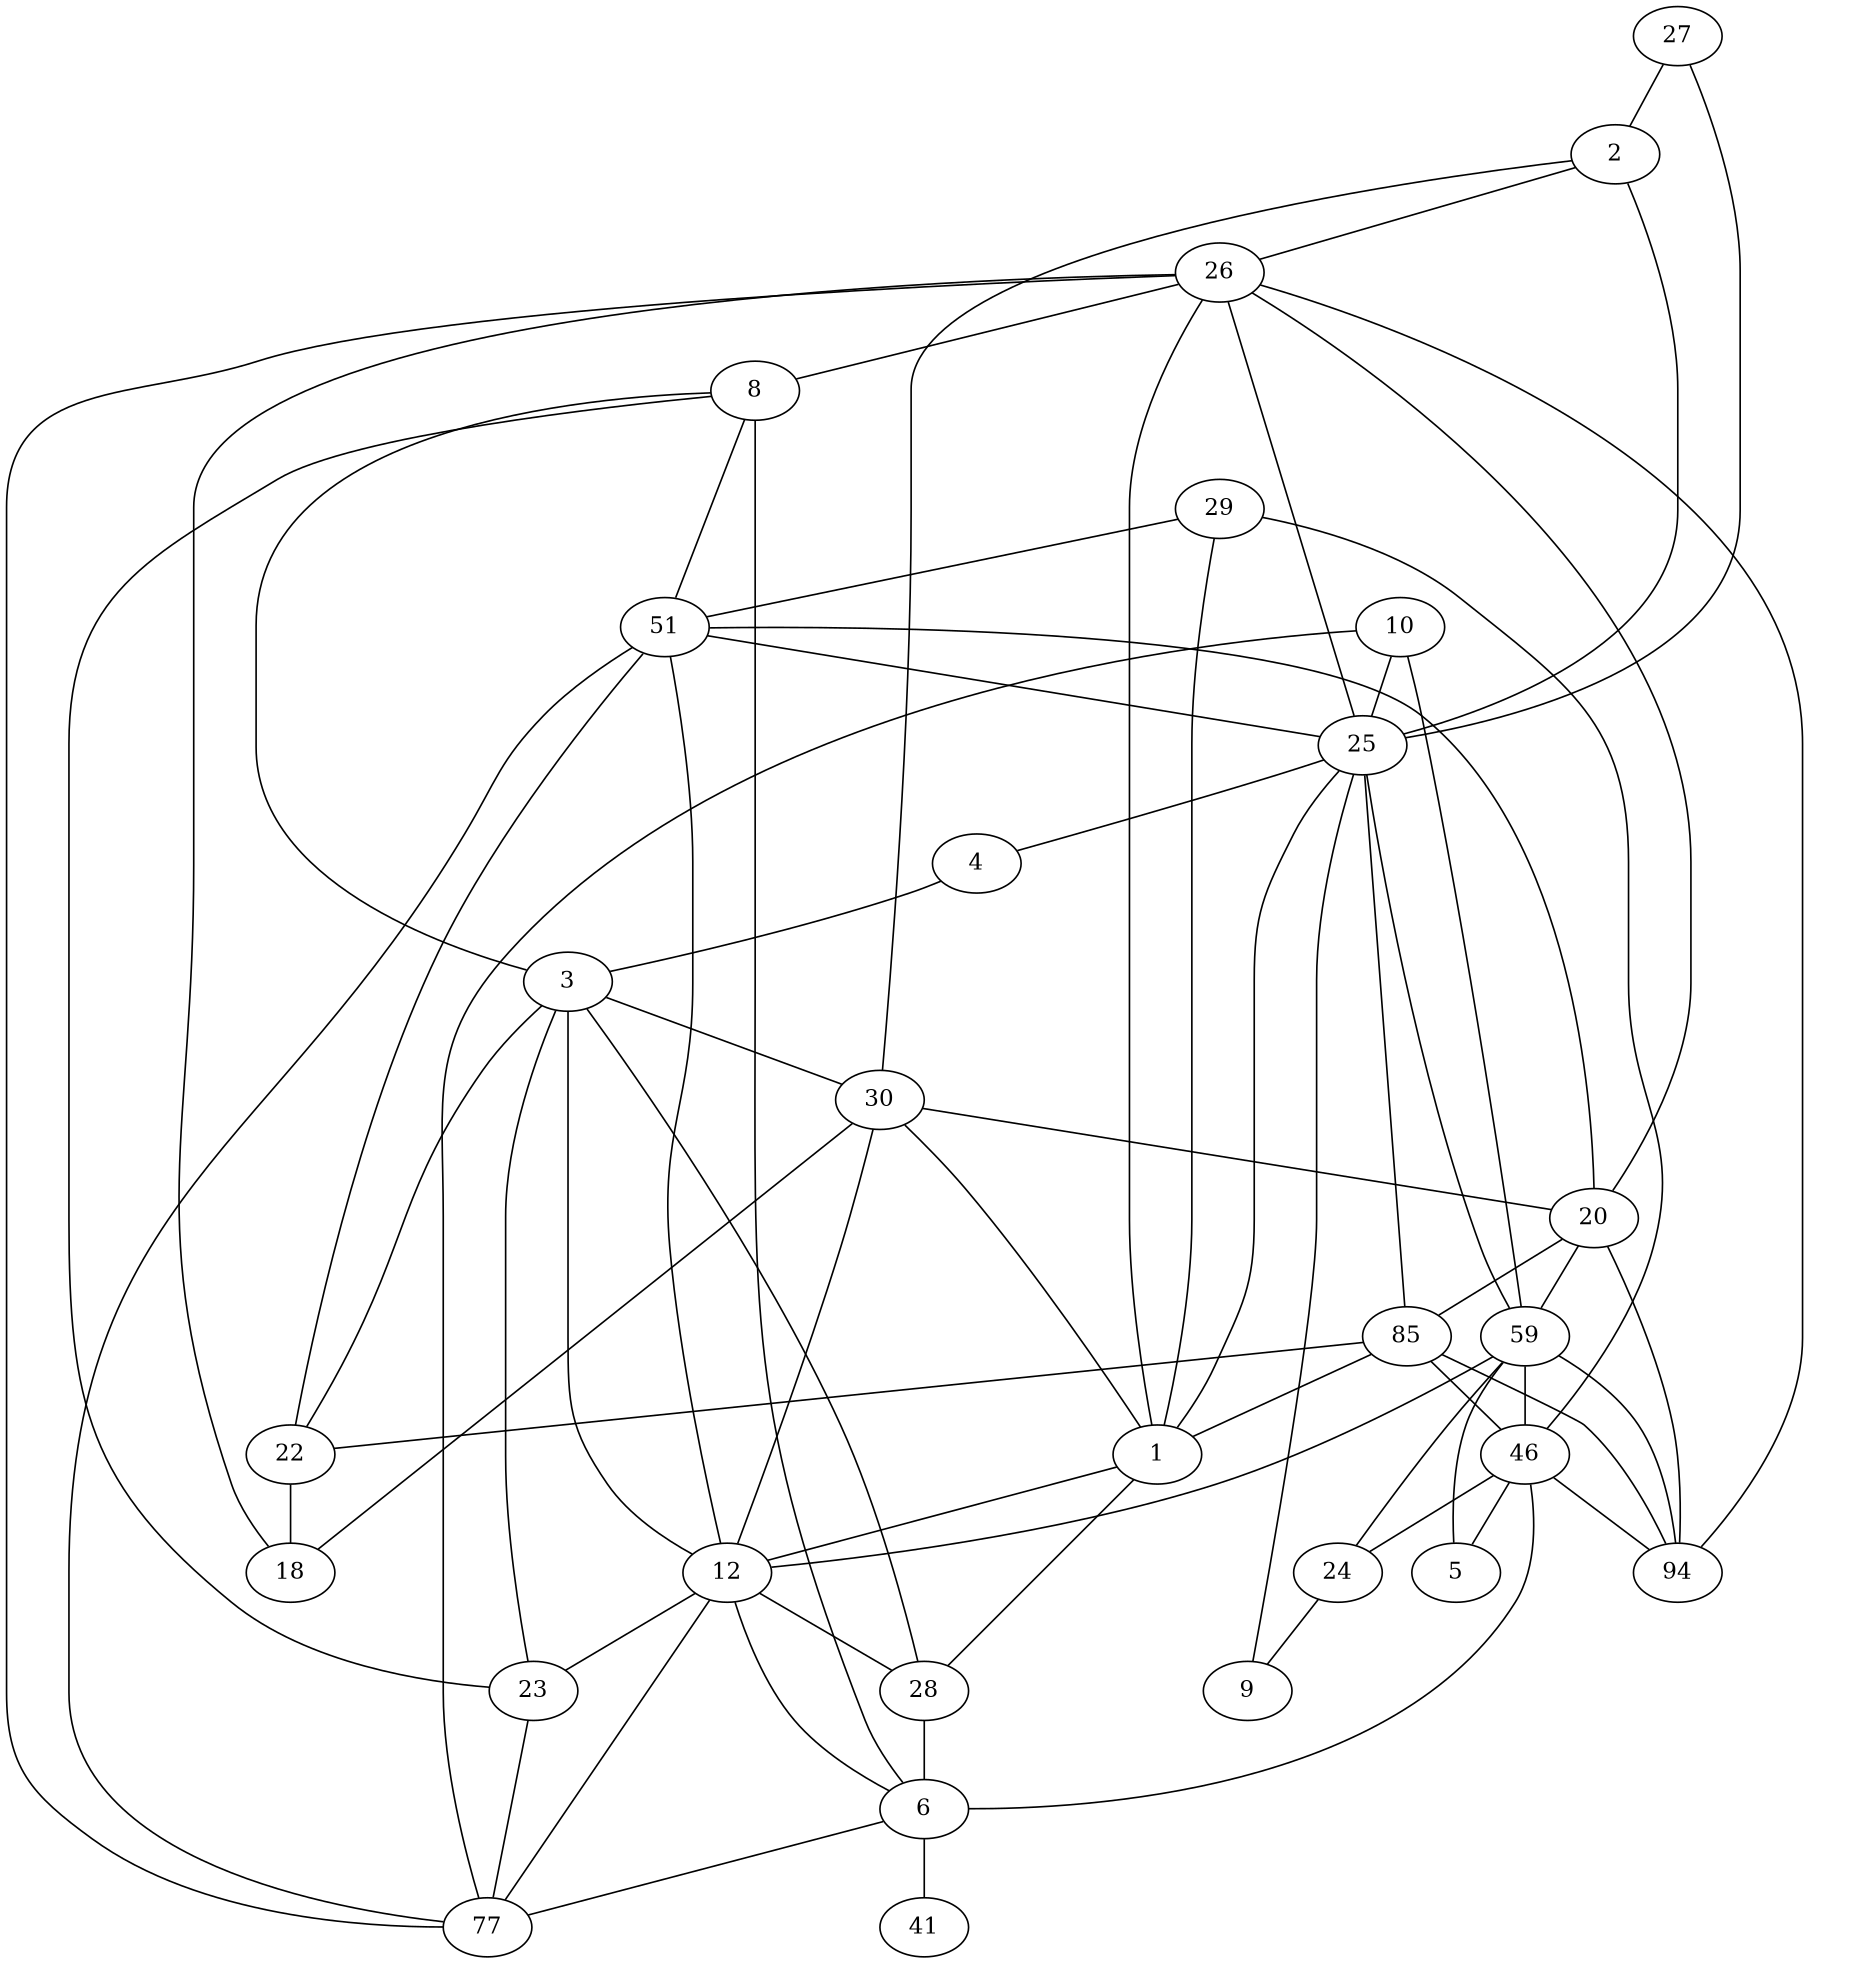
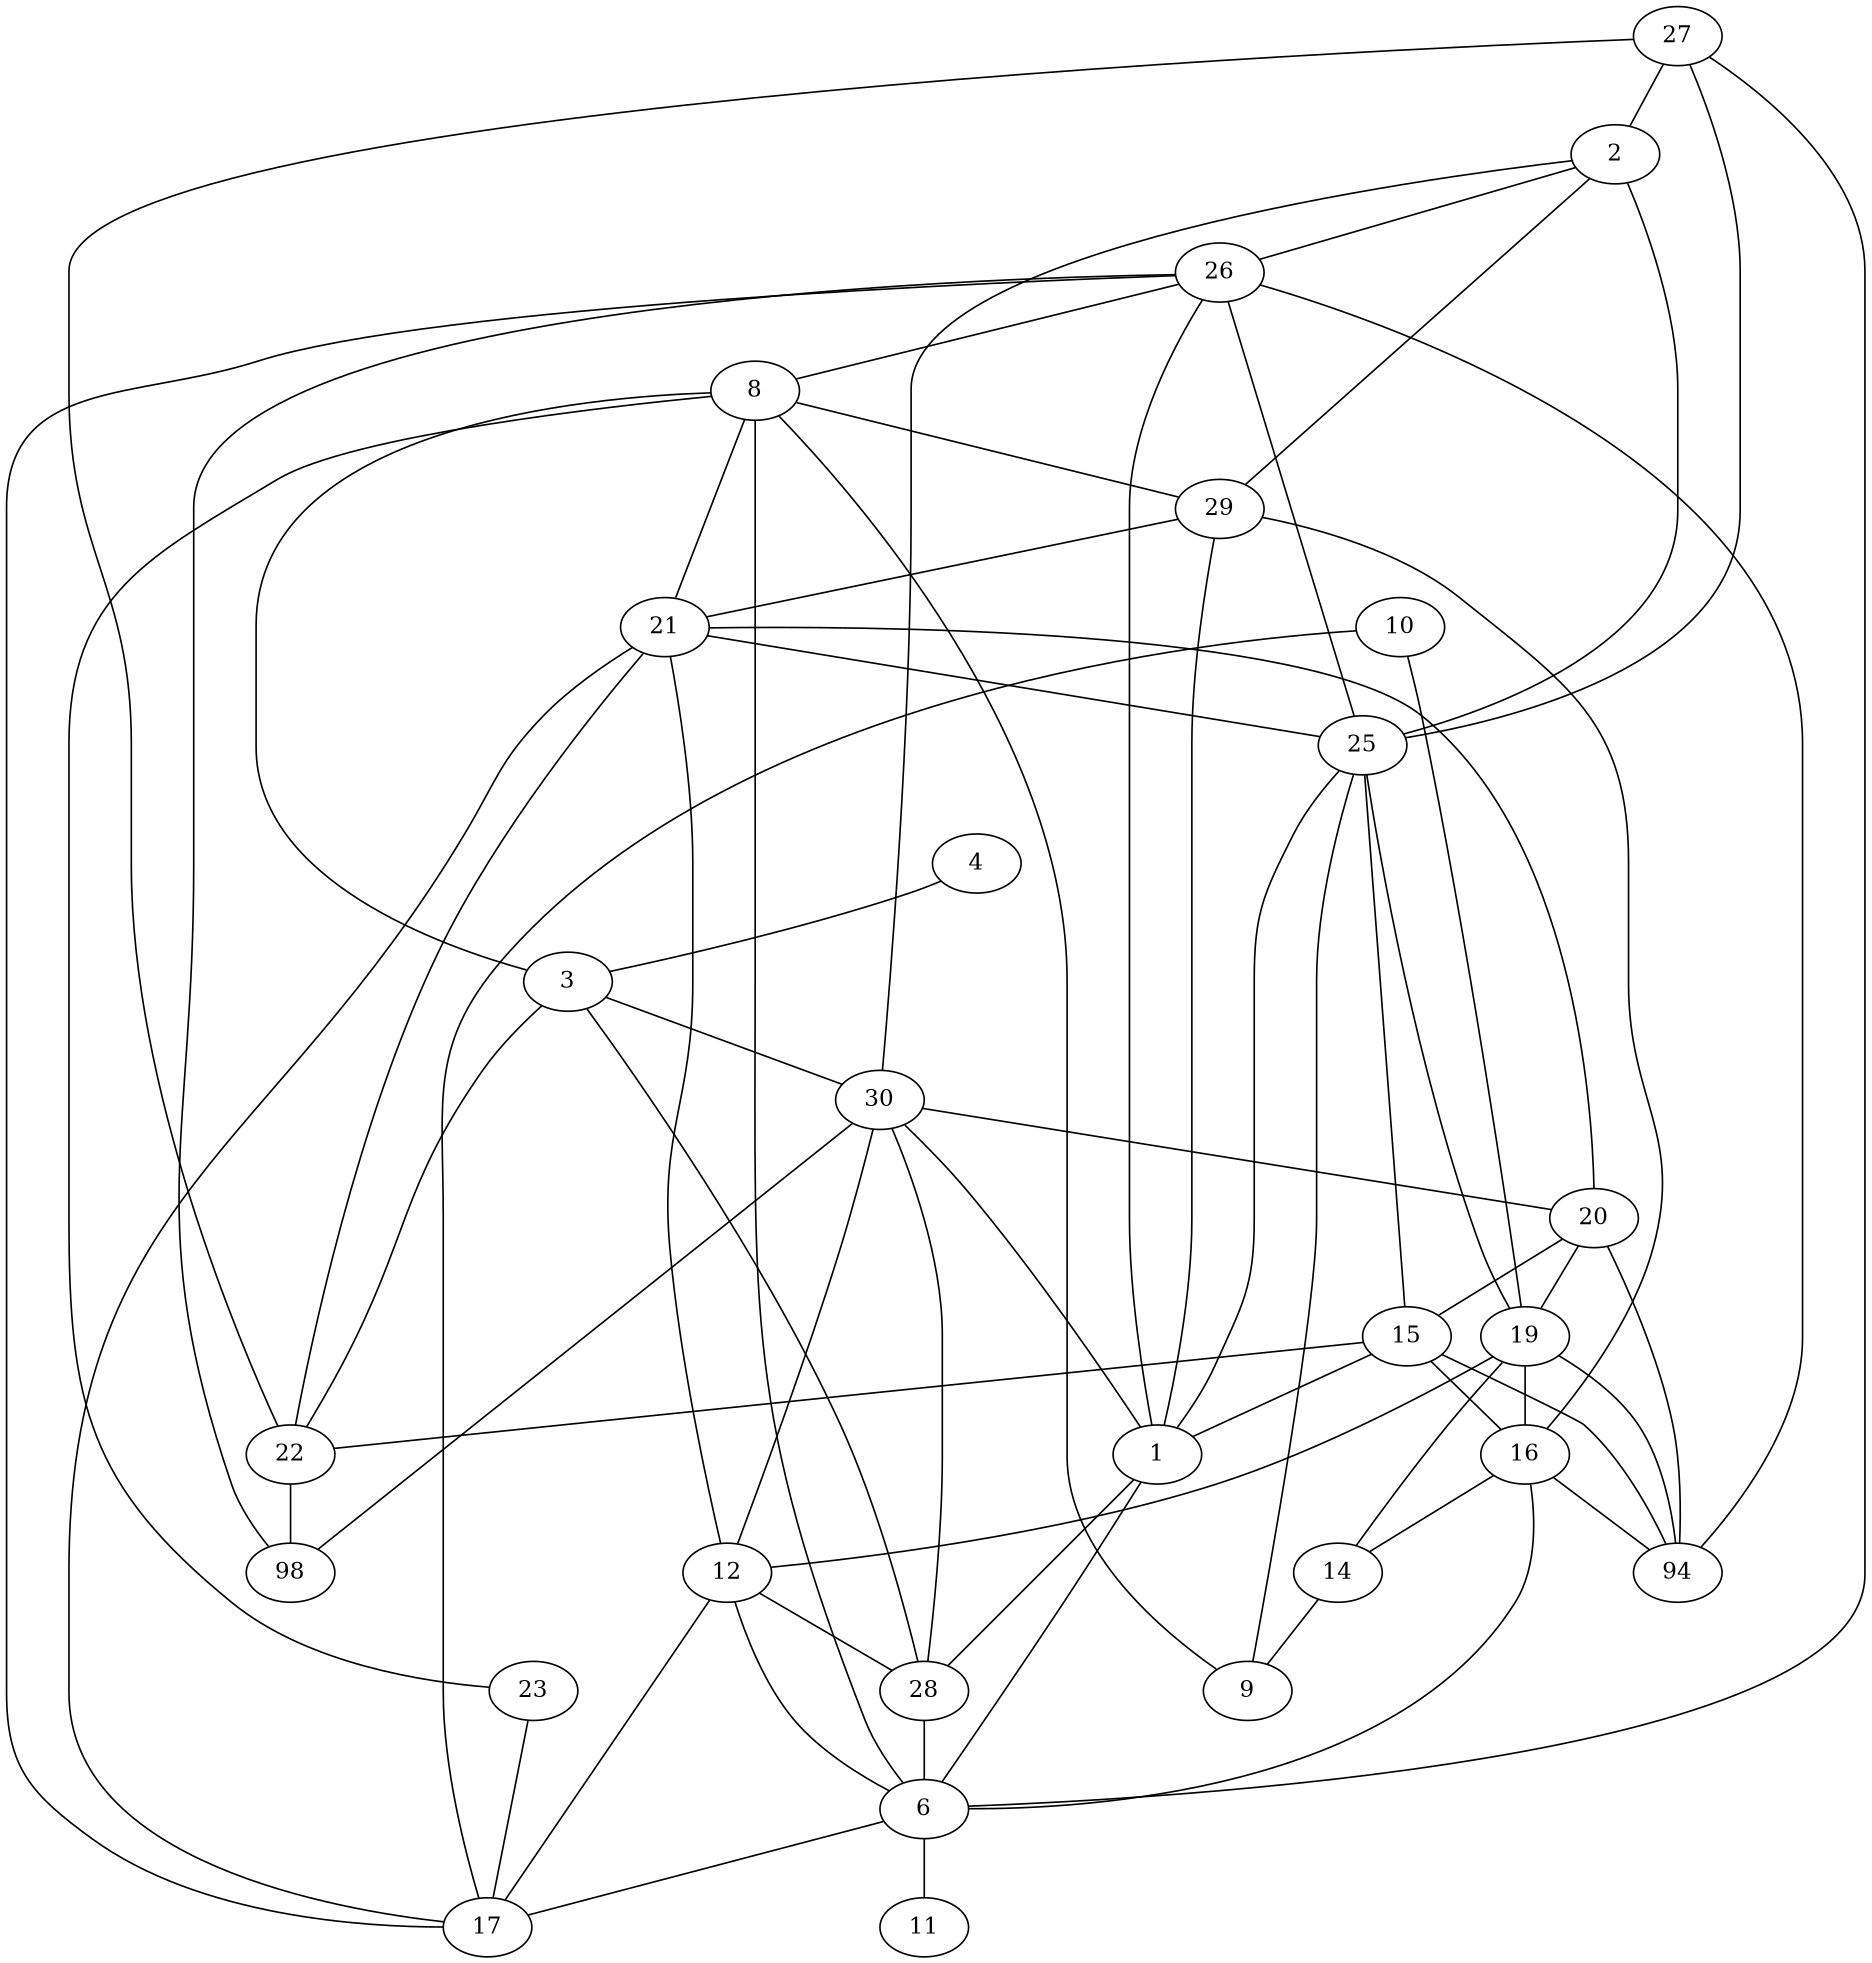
none -> (248, 176)
none -> (1426, 324)
none -> (988, 450)
(665, 627) -> (665, 627)
(1626, 646) -> none
(1382, 683) -> none
(1171, 807) -> none
none -> (1067, 1029)
none -> (1865, 1267)
(568, 1308) -> none
(506, 1333) -> none
(1407, 1336) -> (1407, 1336)
(1525, 1336) -> (1525, 1336)
none -> (942, 1405)
(1525, 1455) -> (1525, 1455)
(942, 1514) -> (1043, 1633)
(291, 1573) -> (291, 1573)
(1338, 1573) -> (1338, 1573)
(1456, 1573) -> none
(630, 1632) -> none
(488, 1927) -> (488, 1927)
(924, 1927) -> (924, 1927)
